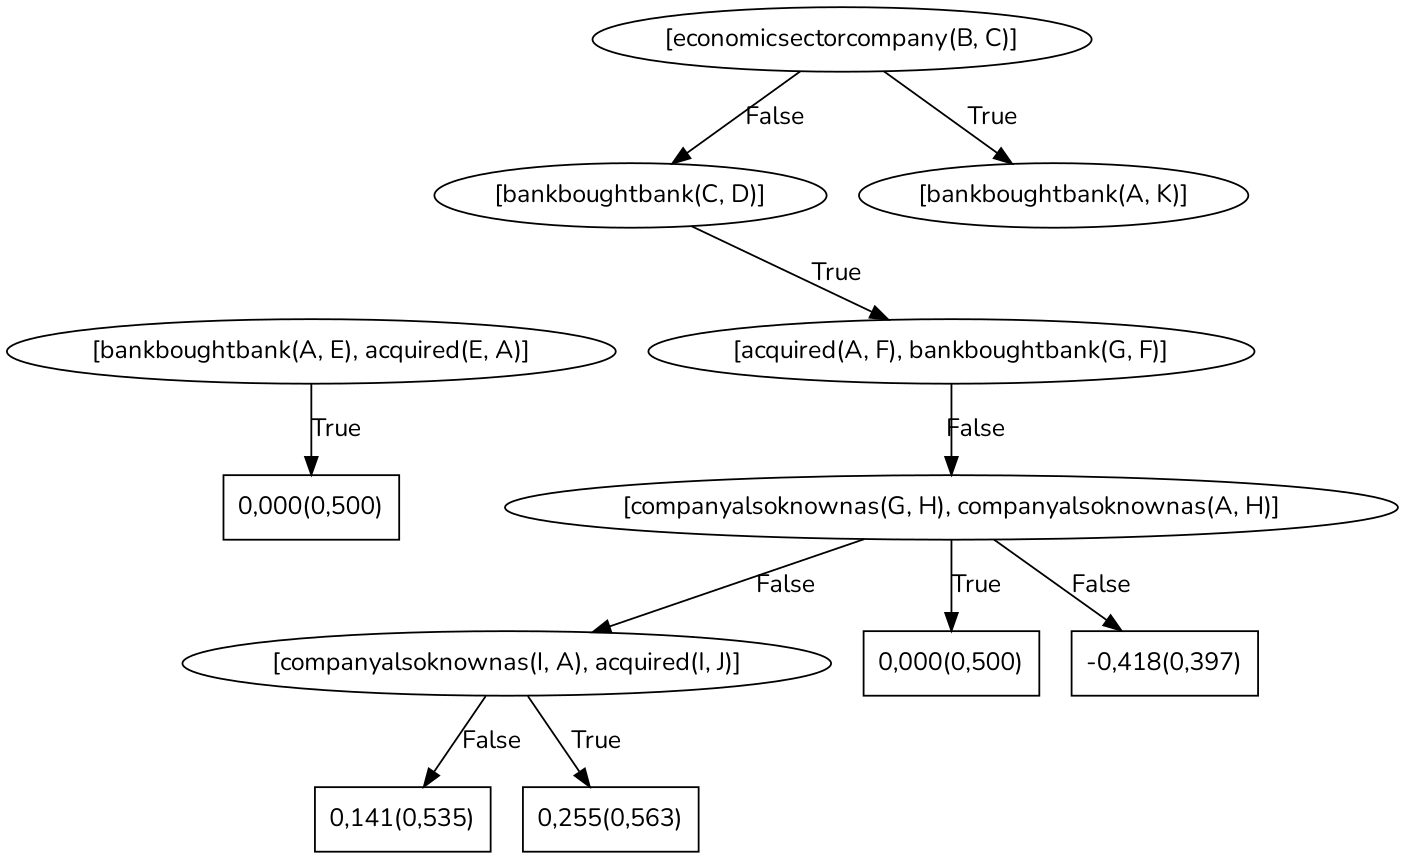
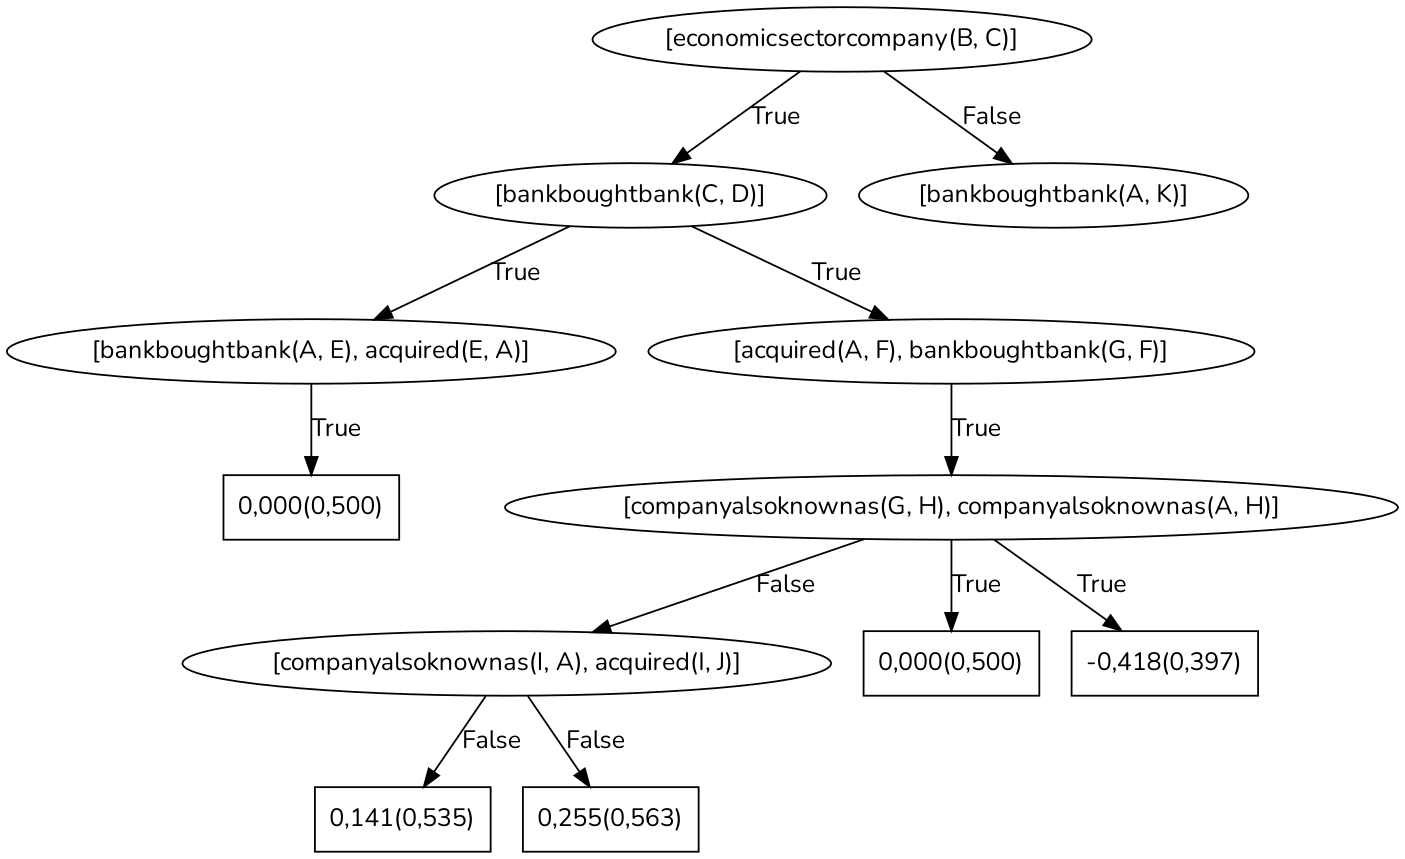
(776, 117) -> (776, 117)
(993, 117) -> (993, 117)
none -> (480, 269)
(977, 429) -> (977, 429)
(1102, 585) -> (1102, 585)
(596, 741) -> (596, 741)
